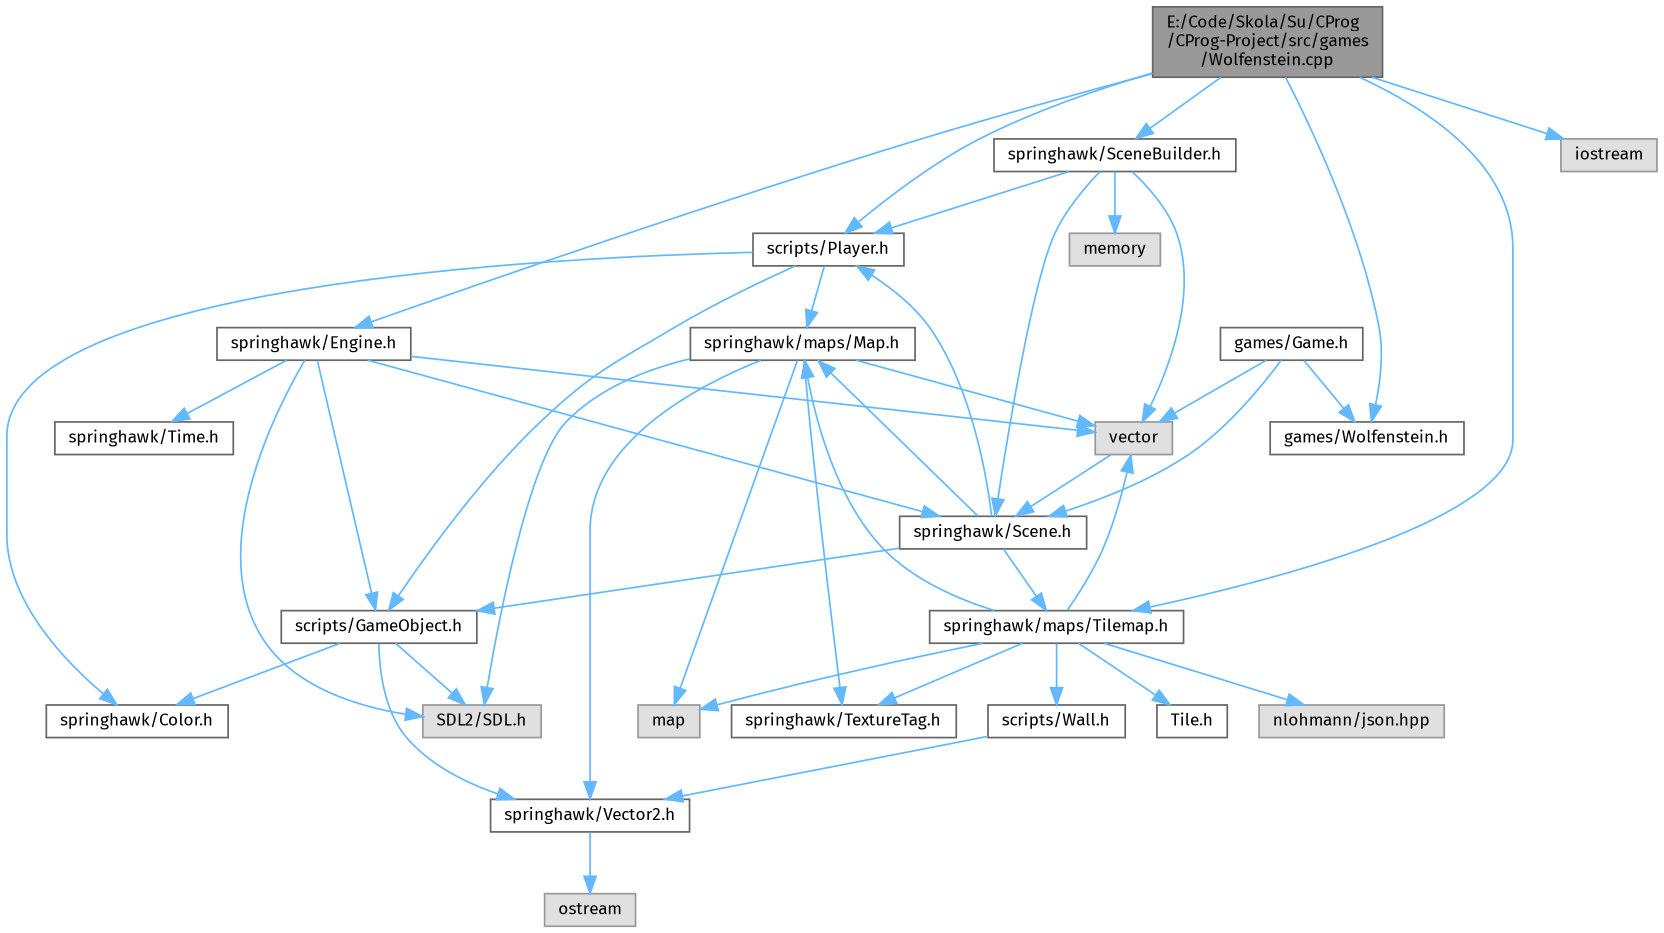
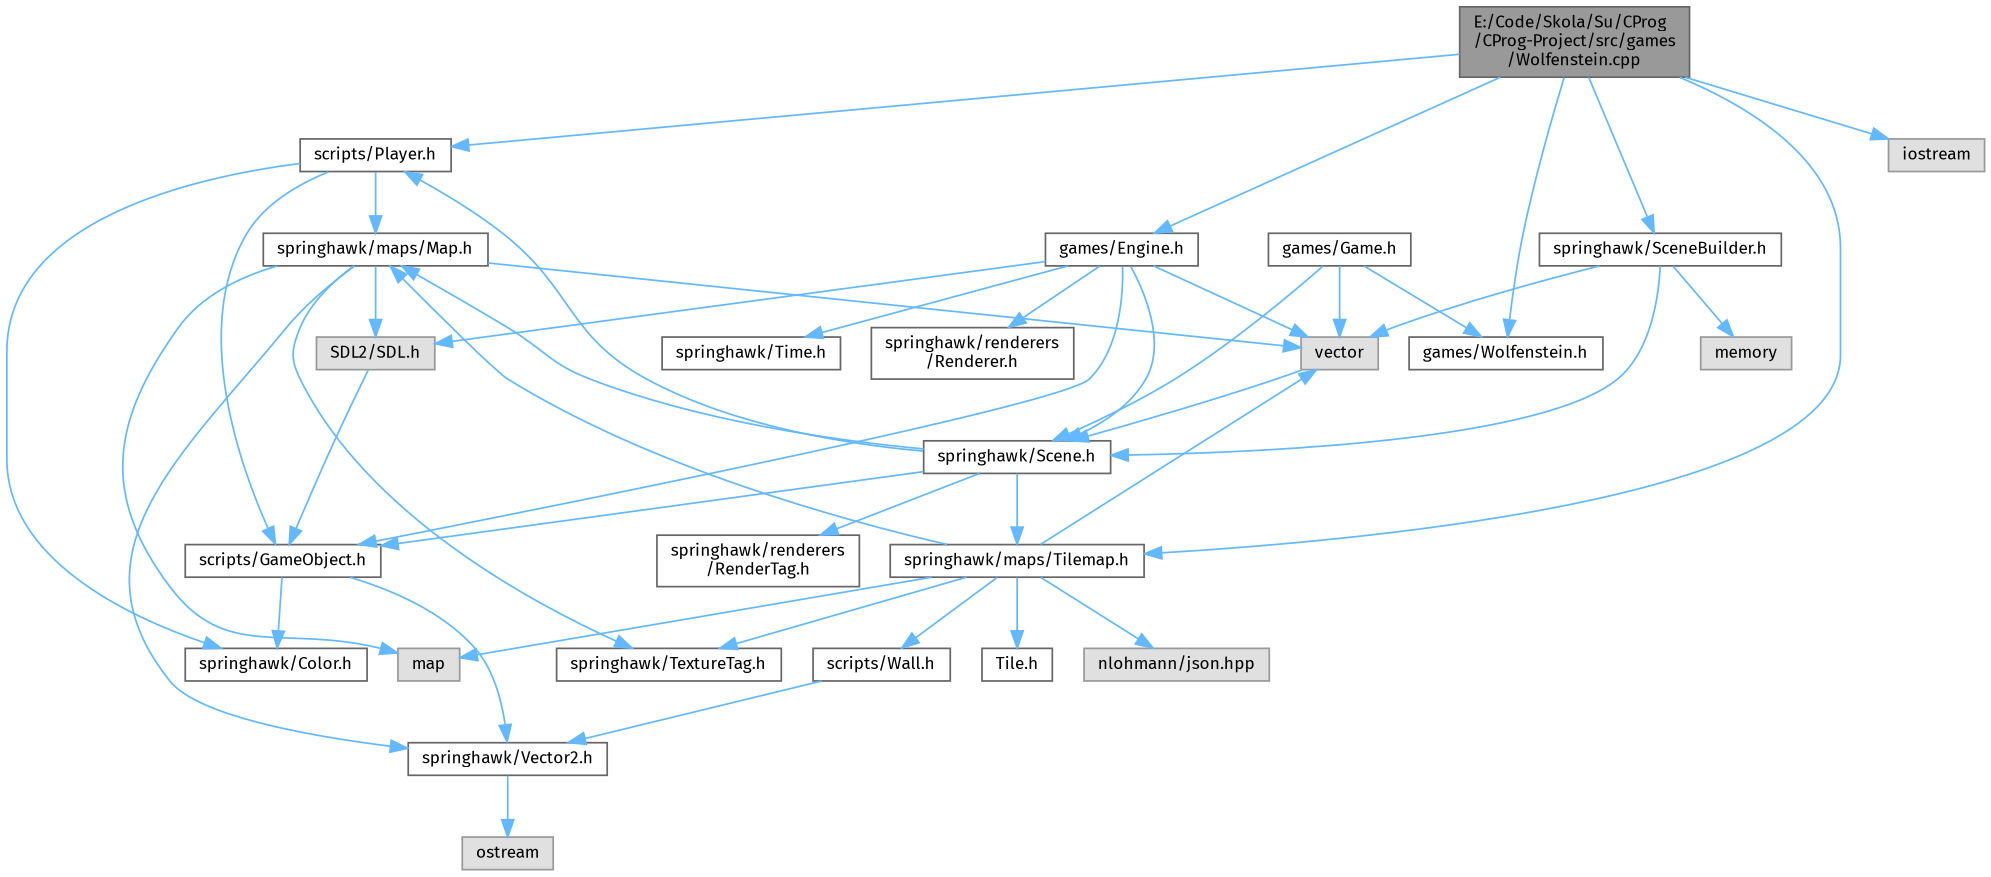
(980, 200) -> none
(314, 344) -> (1122, 250)
none -> (973, 353)
none -> (758, 561)
(424, 668) -> (331, 449)
